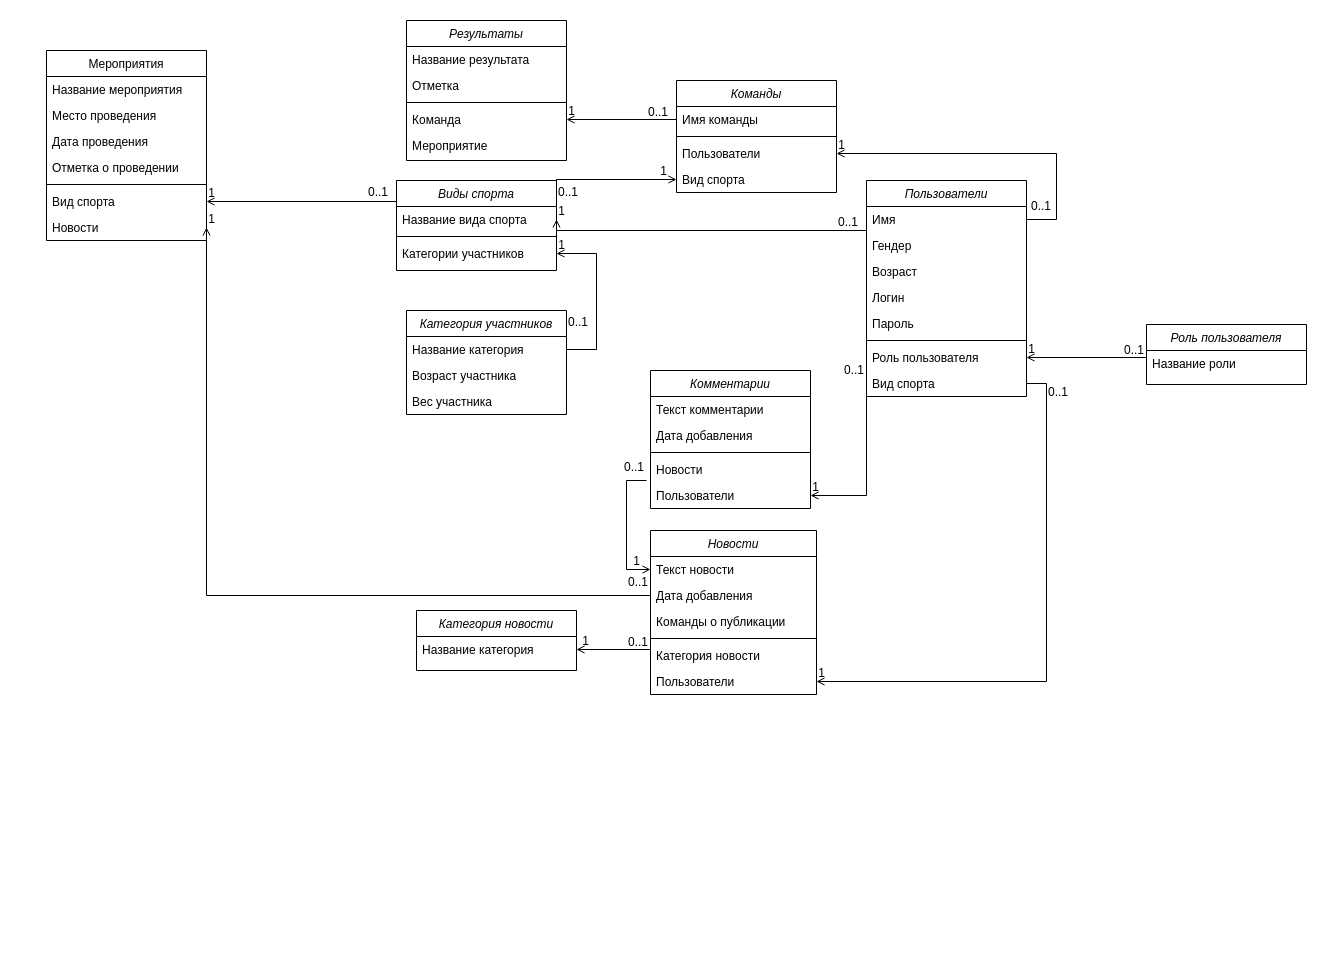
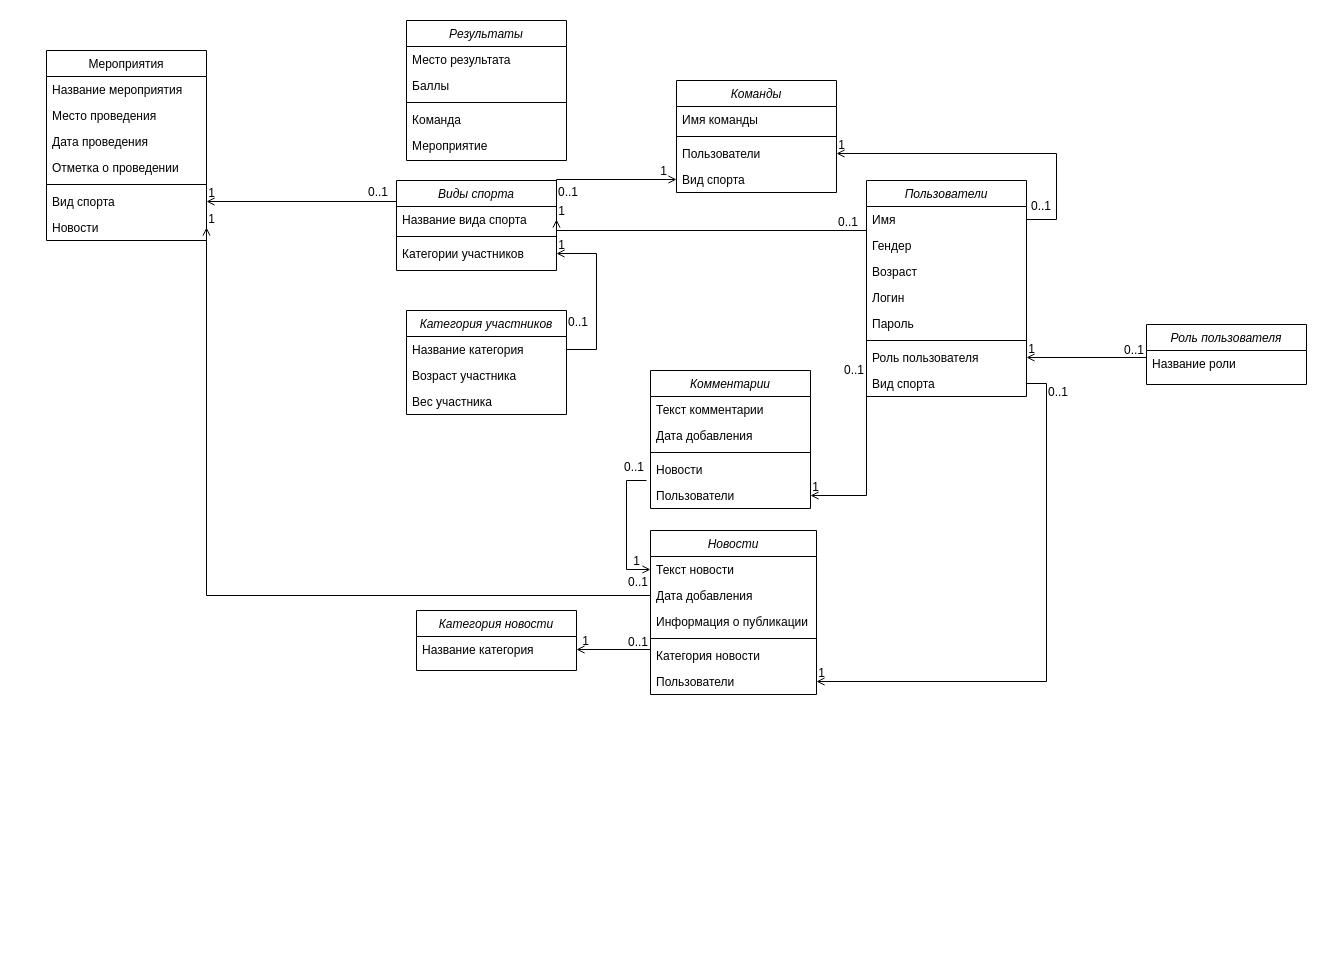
(474, 60) -> (464, 60)
(436, 86) -> (429, 86)
(622, 120) -> none
(720, 622) -> (730, 622)
